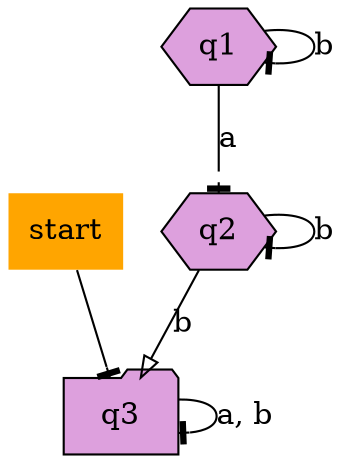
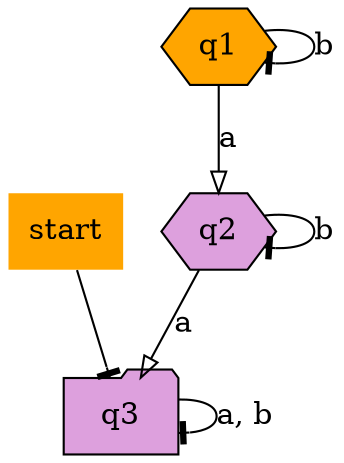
(219, 47) -> (219, 47)
(219, 128) -> (219, 128)
(184, 324) -> (184, 324)
